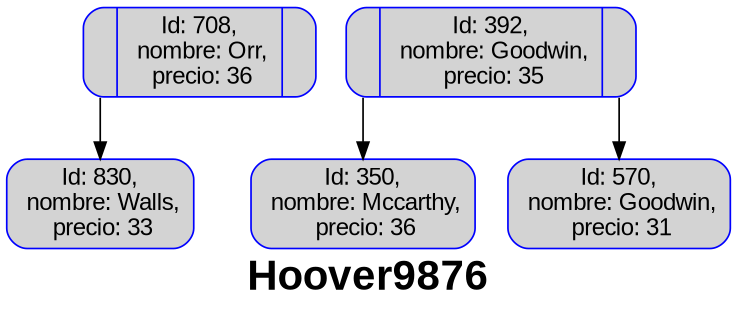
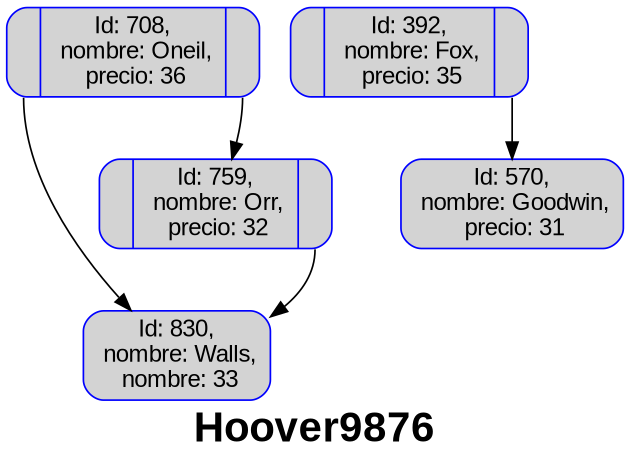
(200, 51) -> (133, 51)
(491, 51) -> (409, 51)
(100, 204) -> (177, 355)
none -> (216, 204)
(363, 204) -> none
